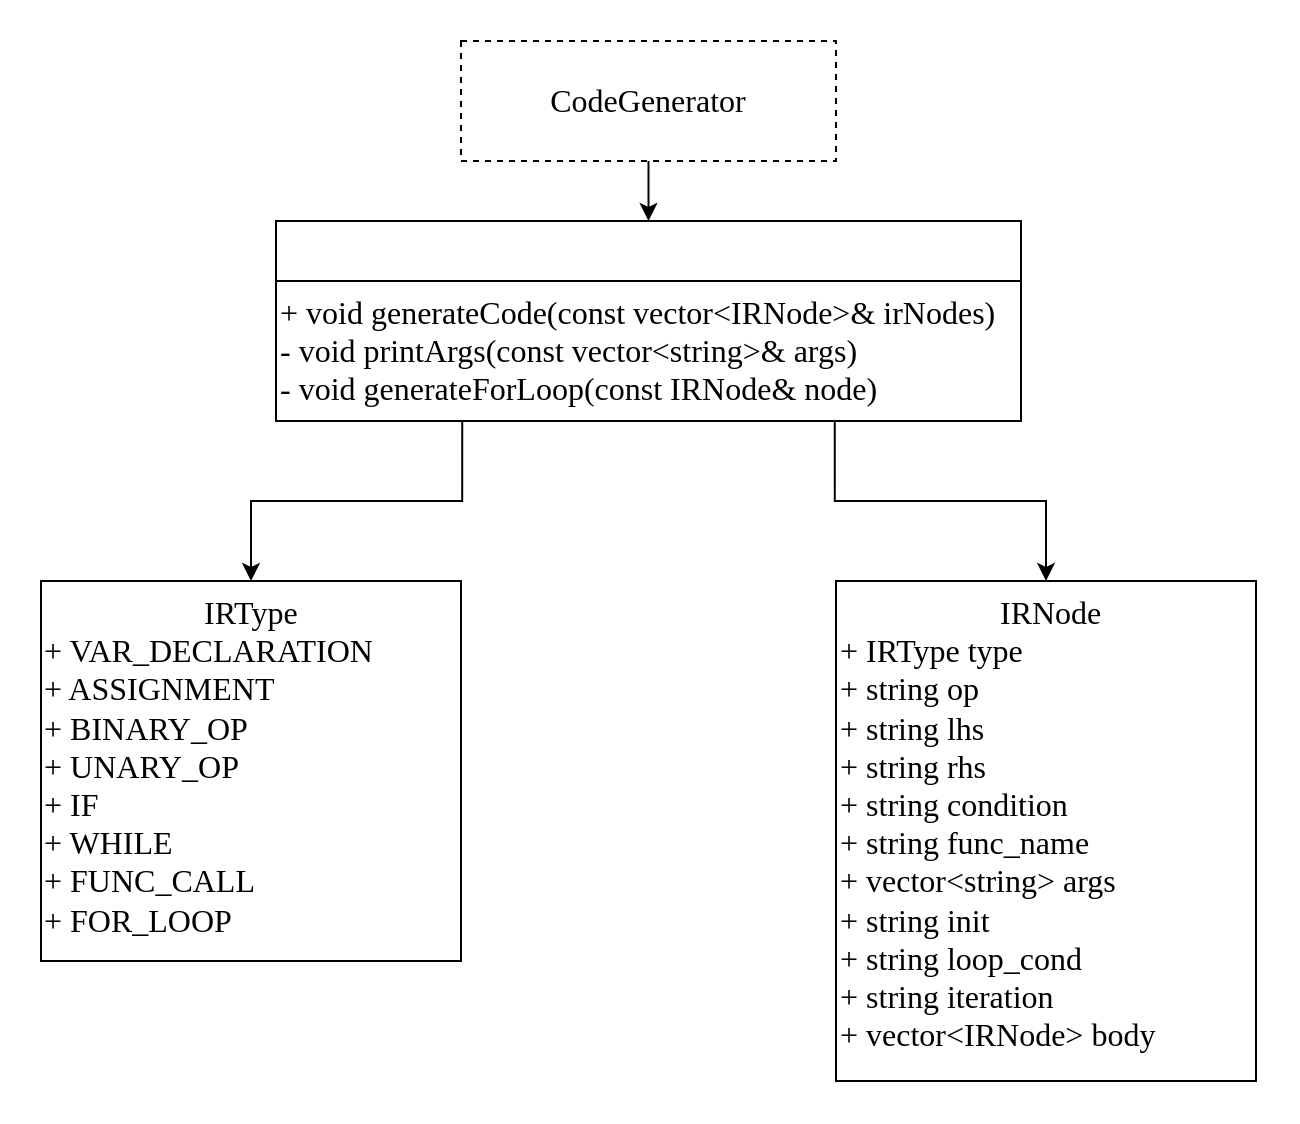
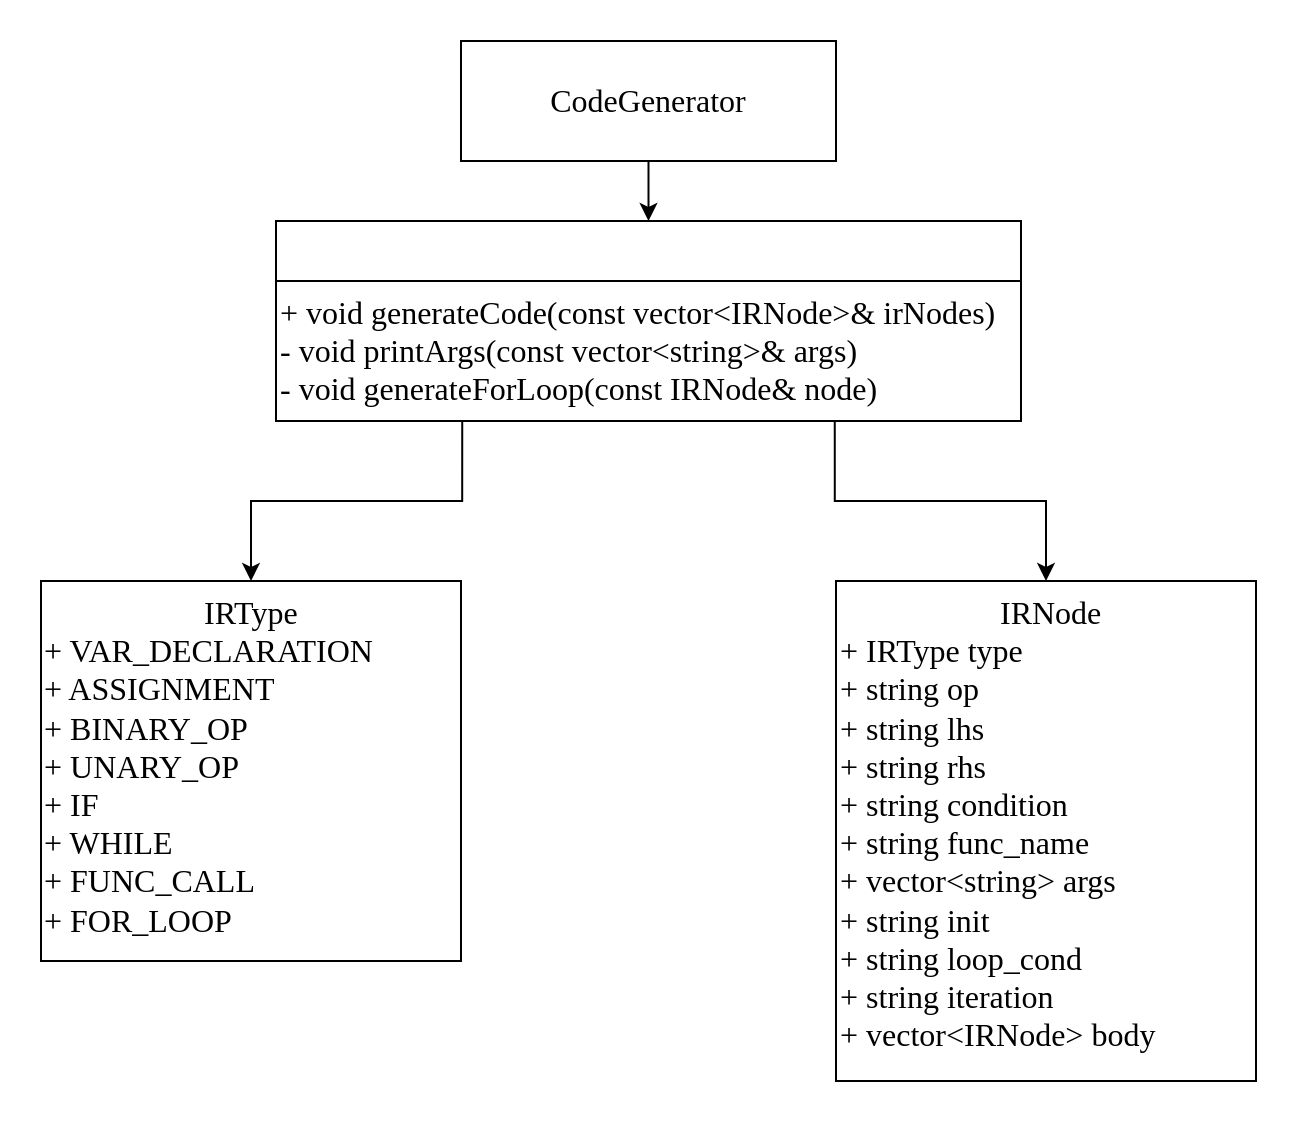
(649, 101) -> (649, 101)
